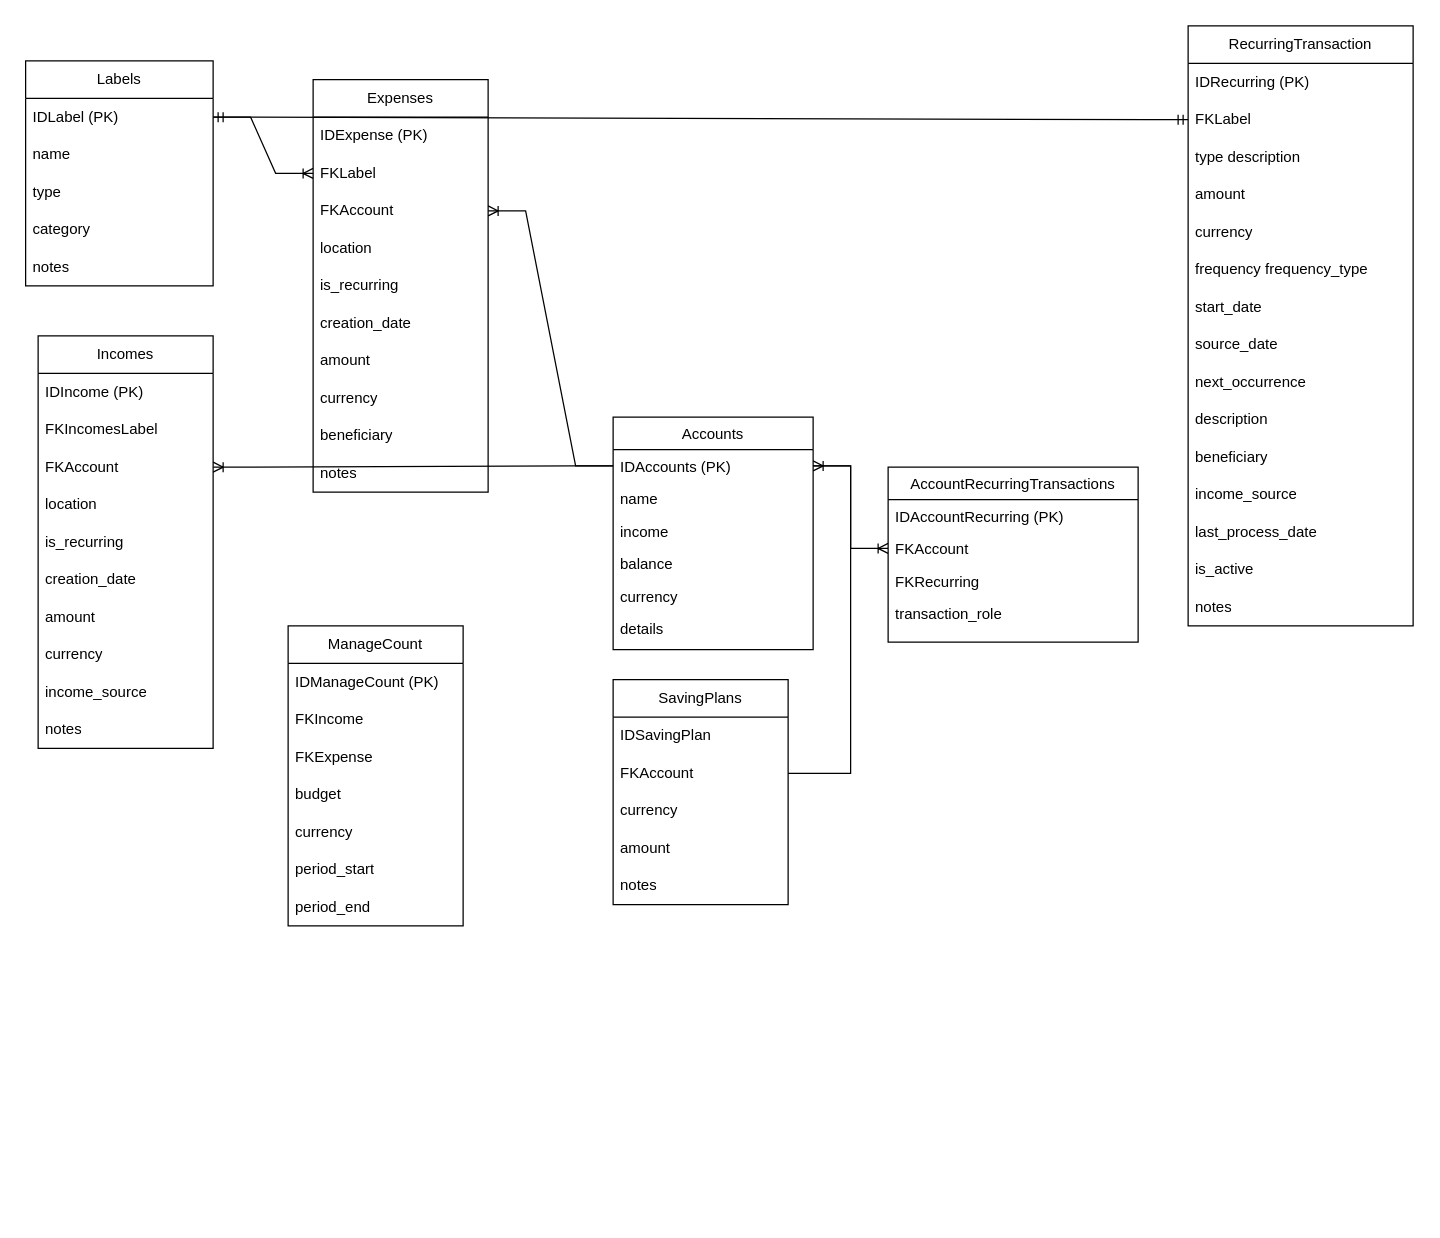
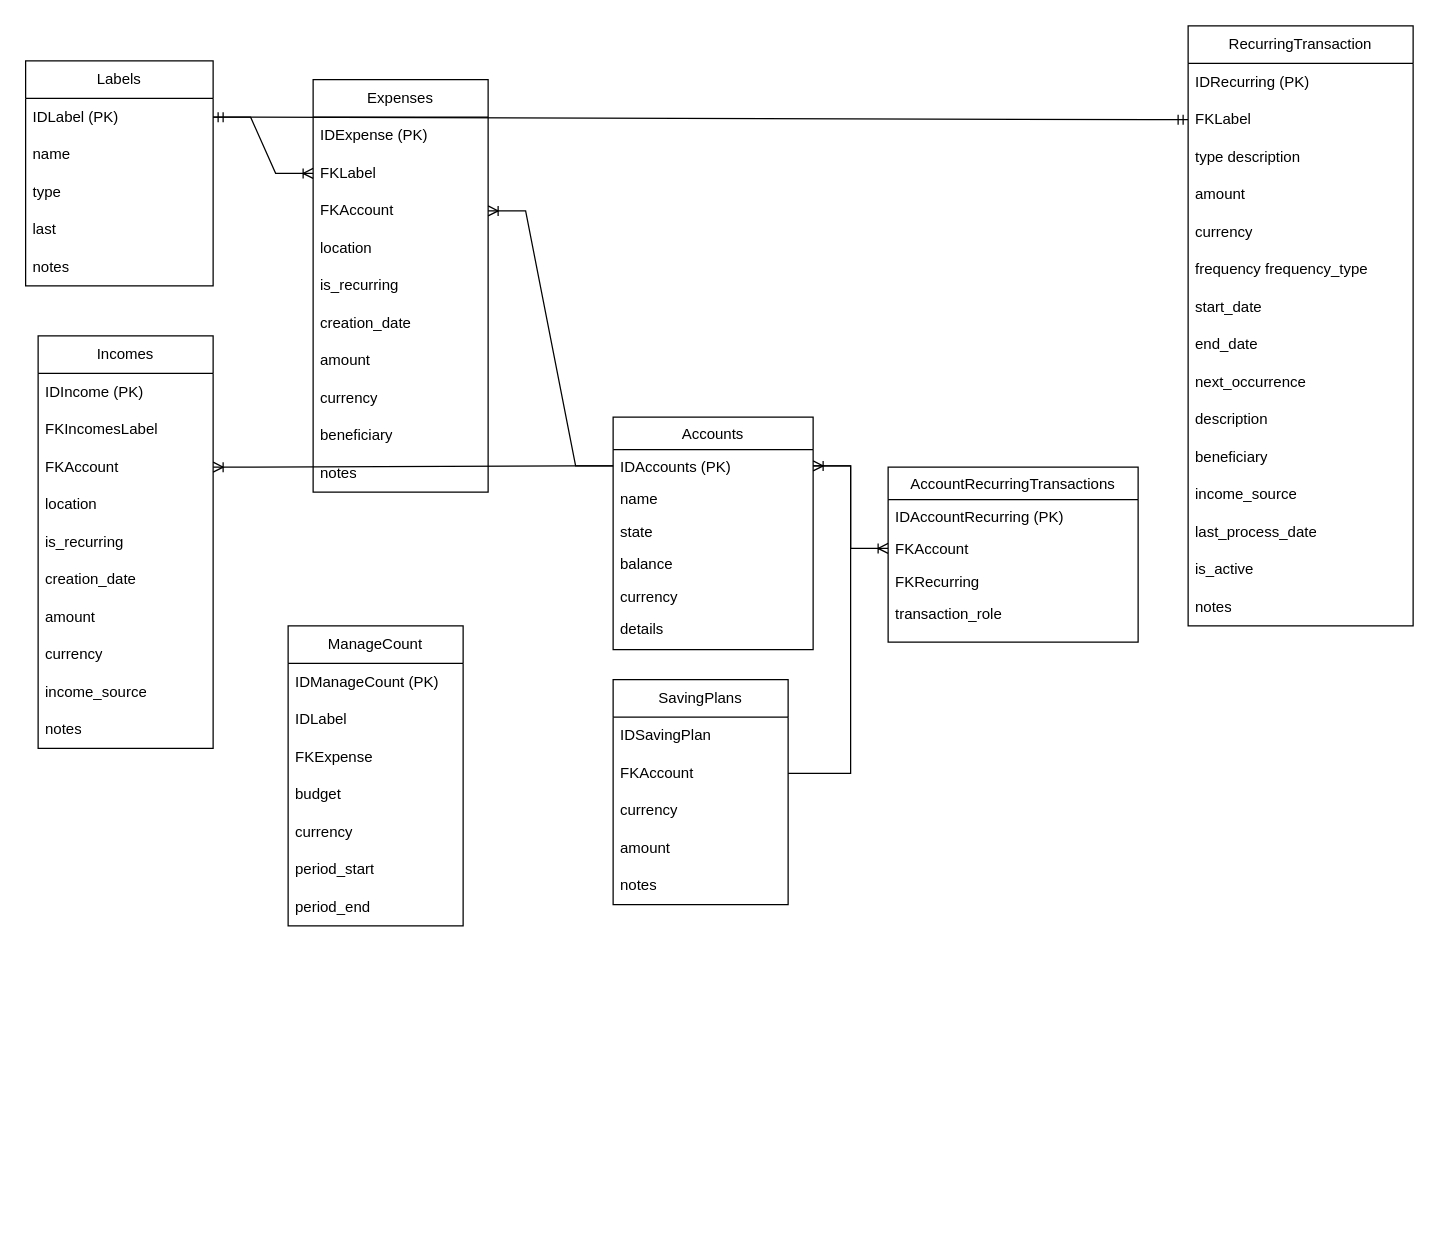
(67, 229) -> (48, 229)
(1242, 344) -> (1229, 344)
(643, 531) -> (641, 531)
(329, 719) -> (323, 719)
